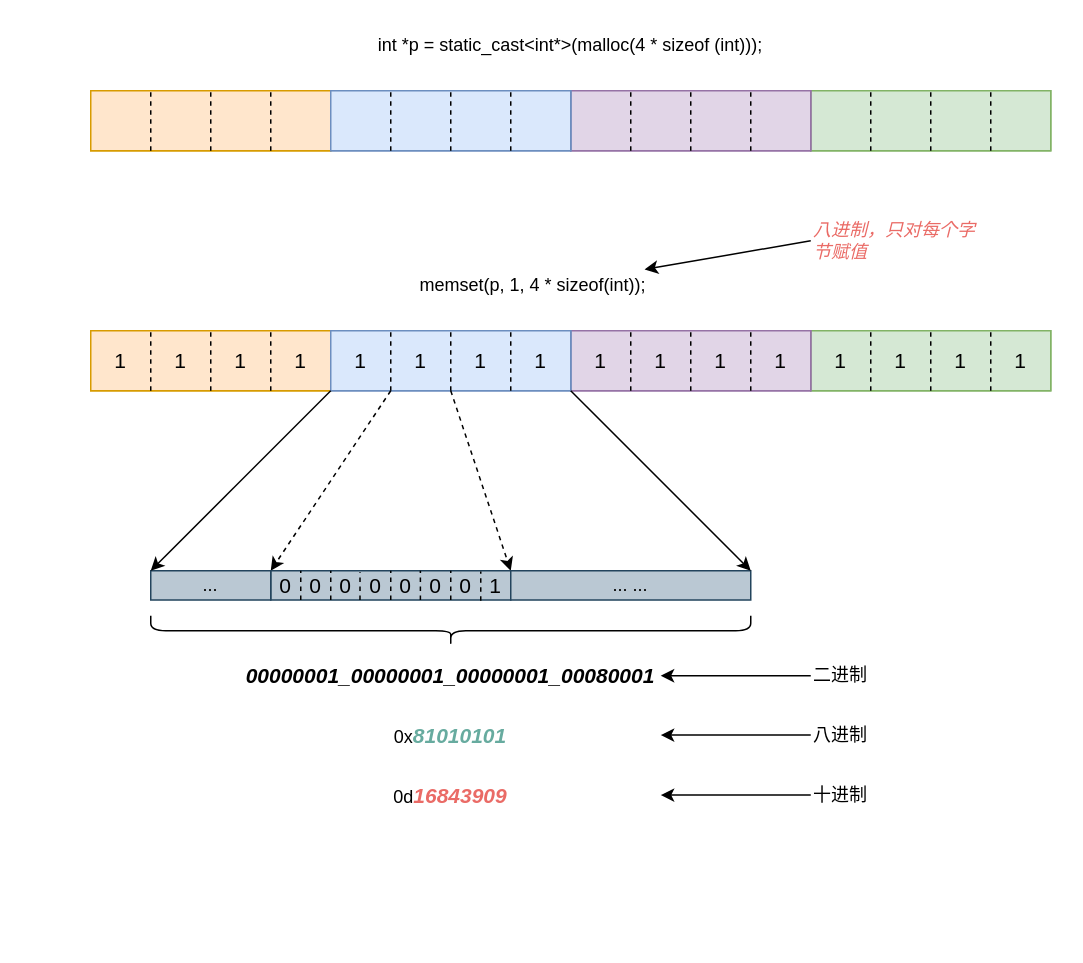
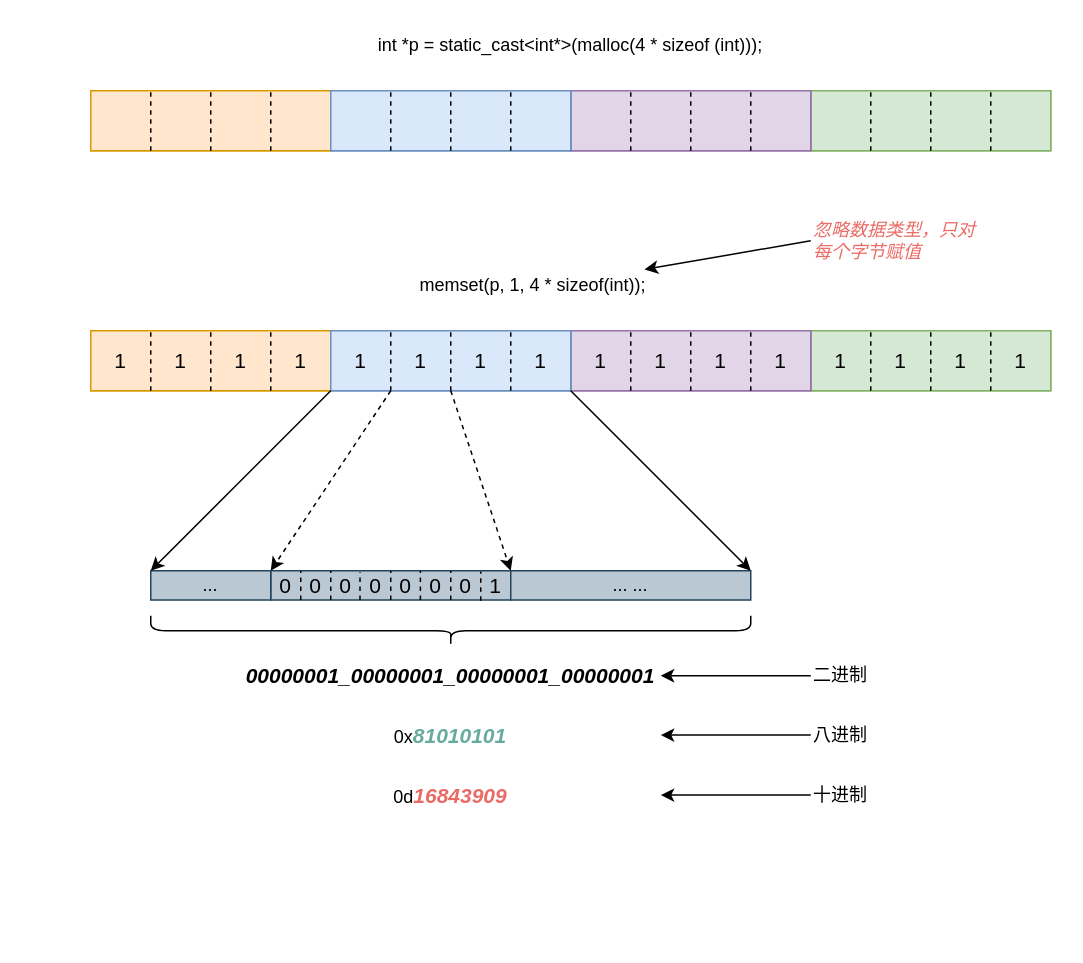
(902, 241) -> (902, 241)
(451, 676) -> (451, 676)
